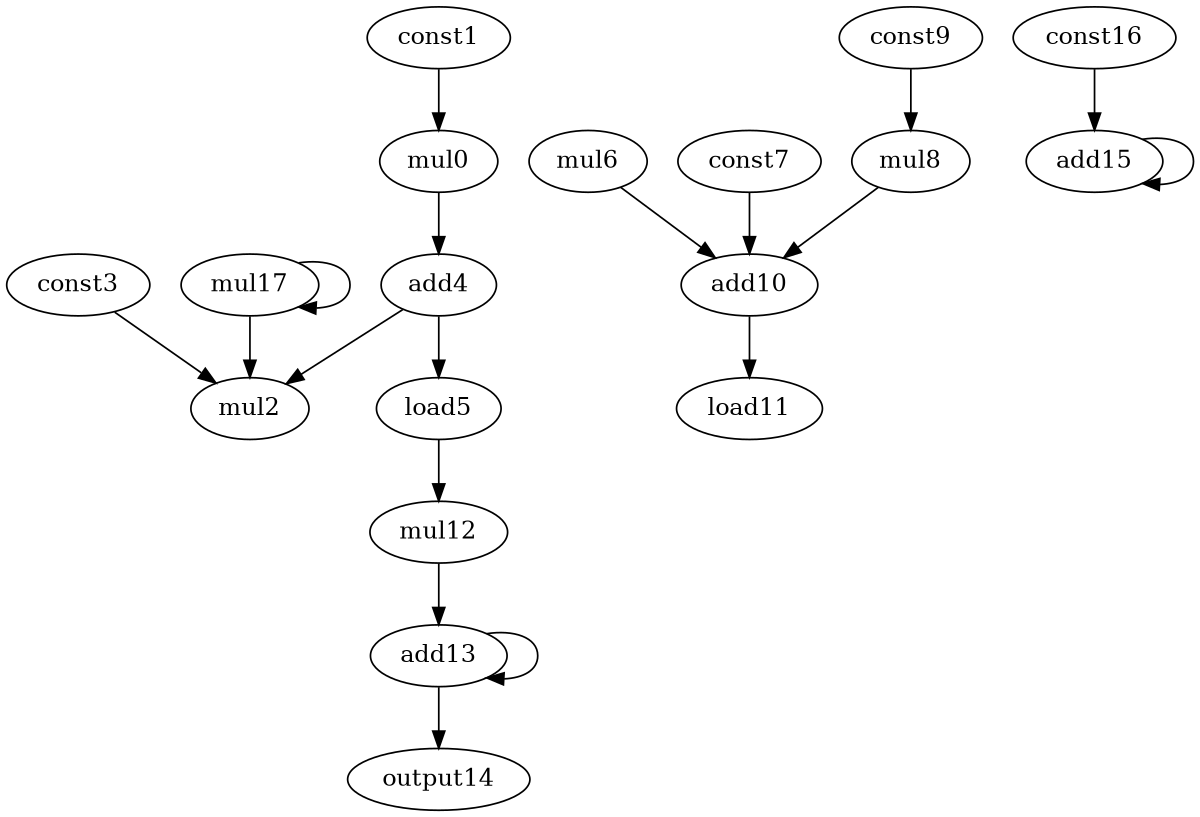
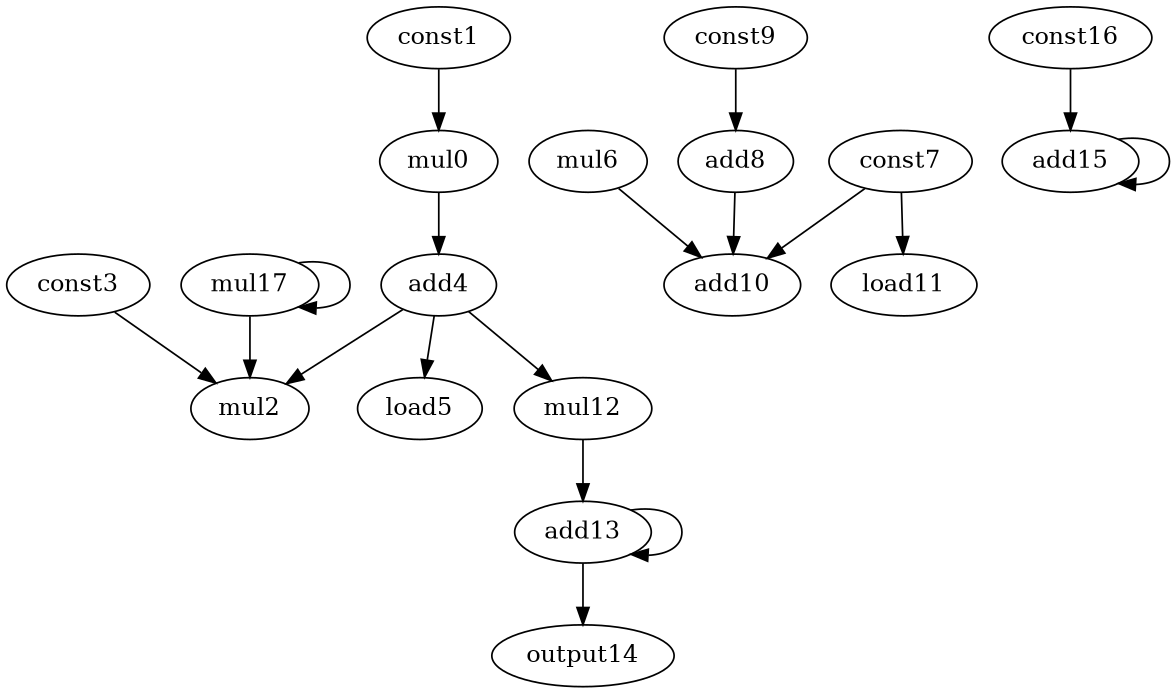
(911, 161) -> (736, 161)
(749, 338) -> (902, 215)
(439, 462) -> (503, 341)
